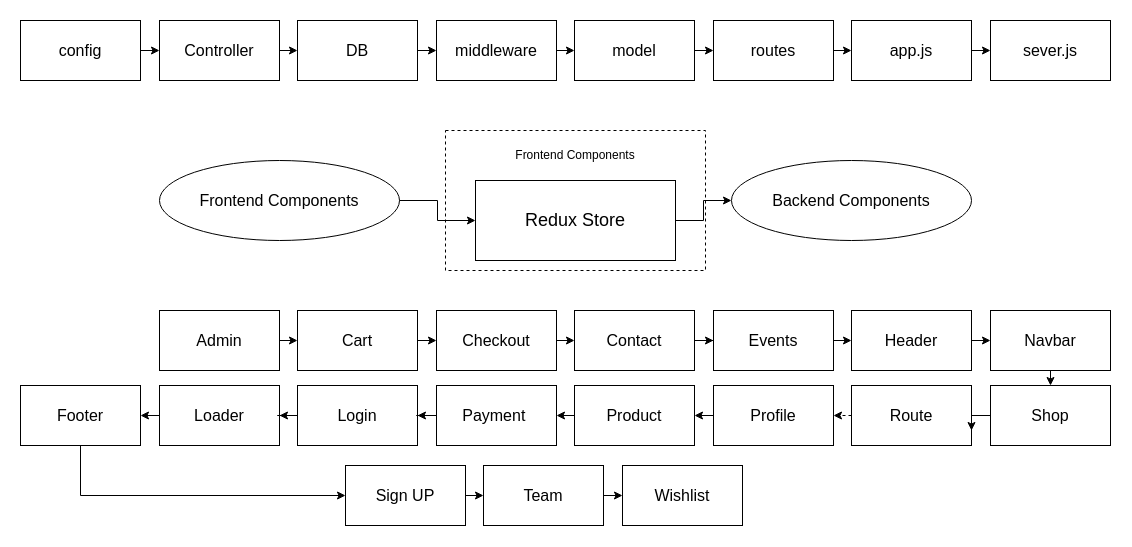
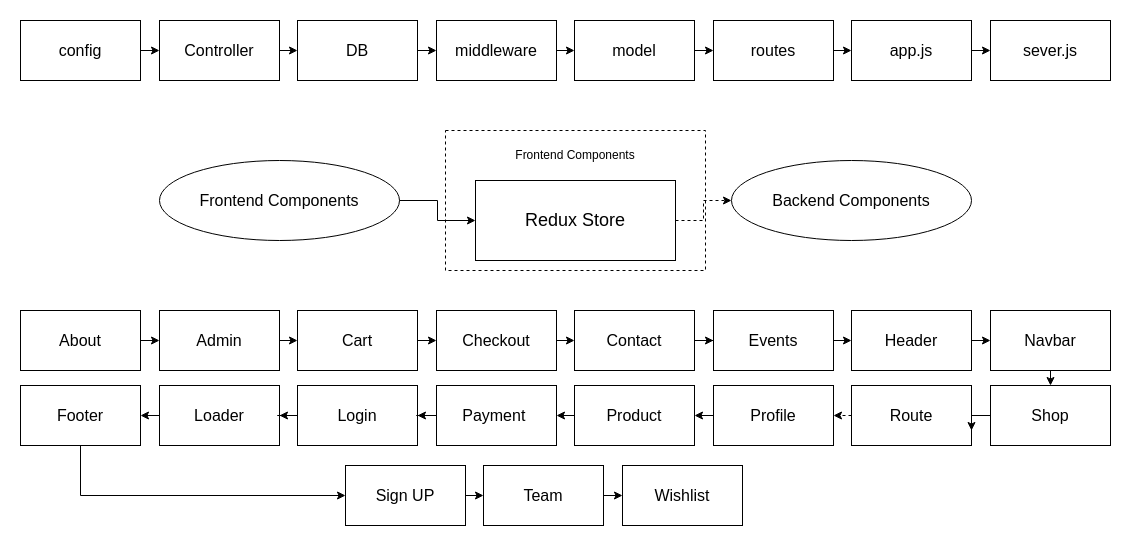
(704, 216) -> (704, 216)
none -> (81, 341)
none -> (147, 341)
